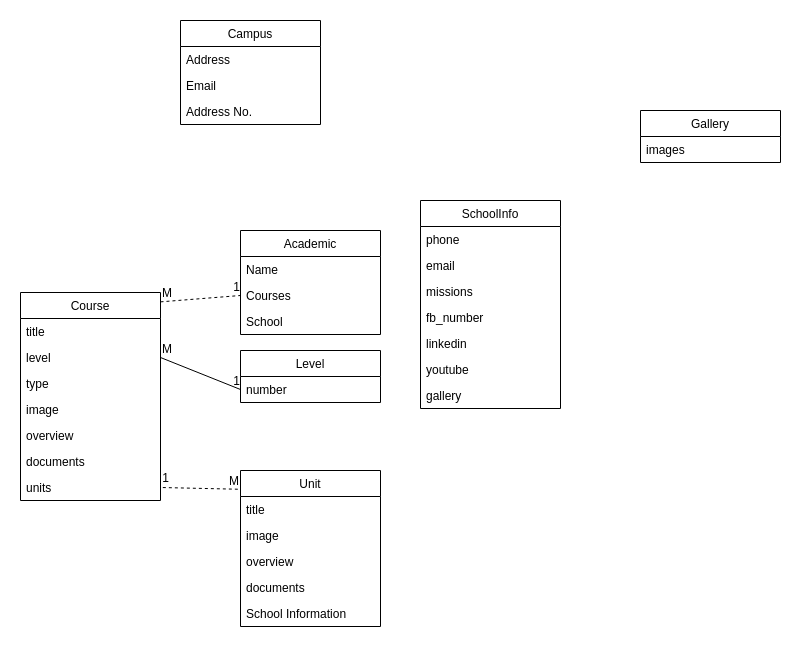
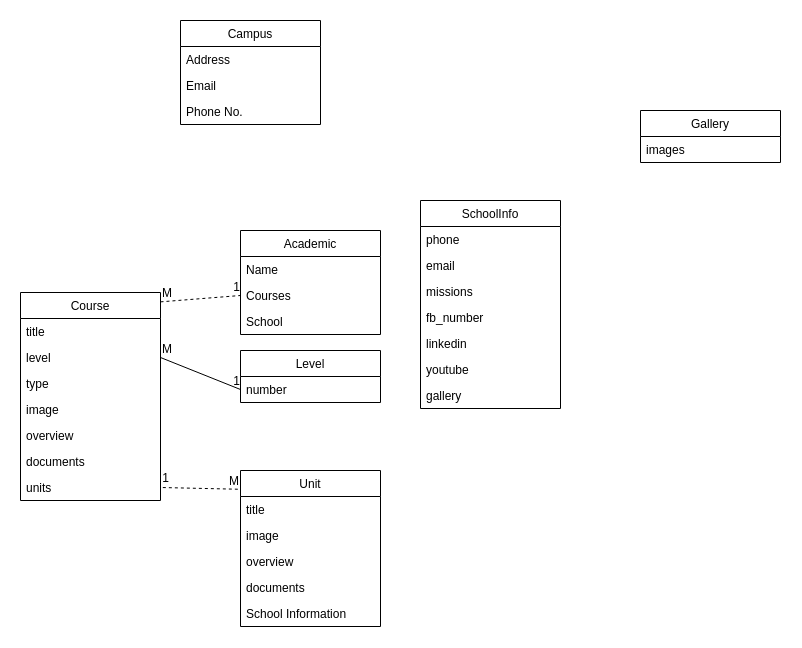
(220, 112) -> (213, 112)
